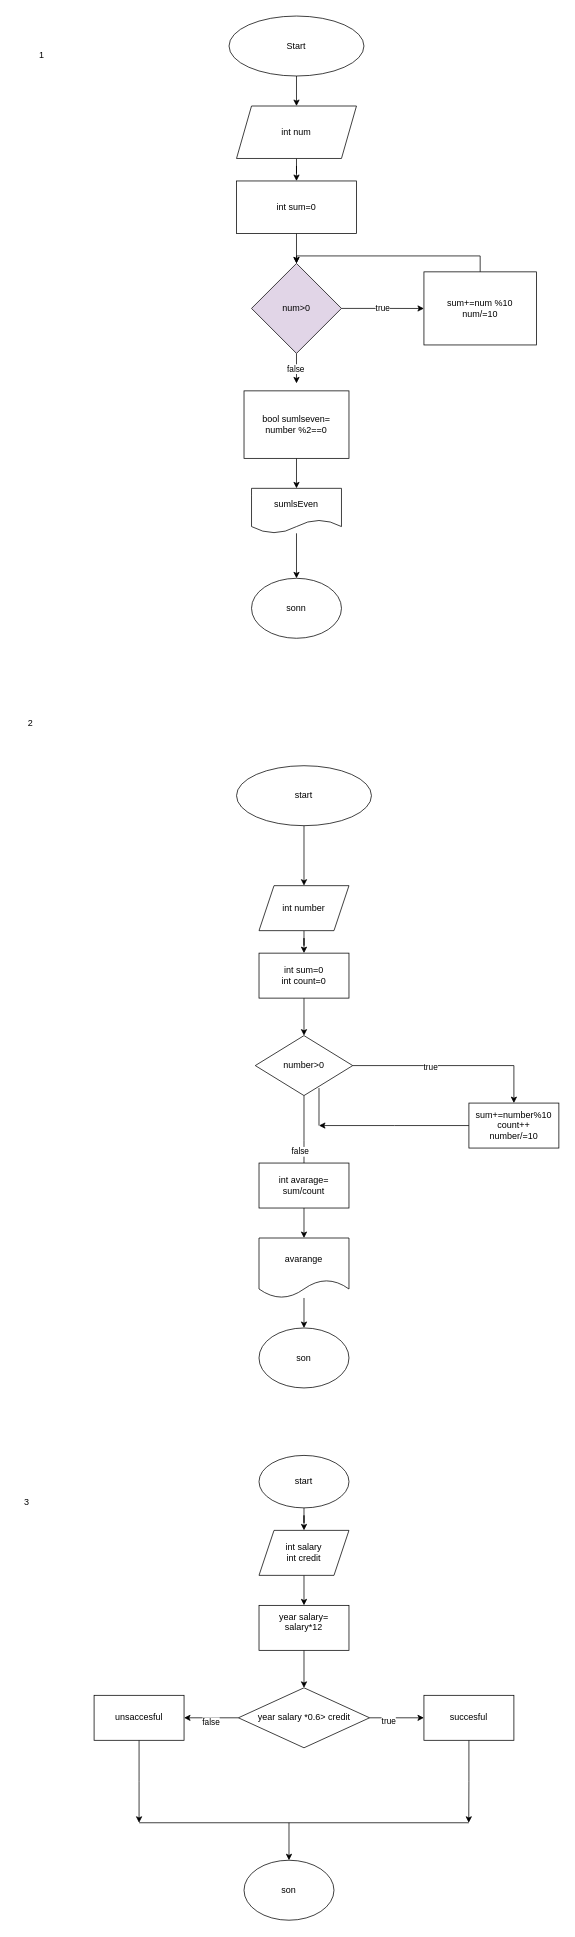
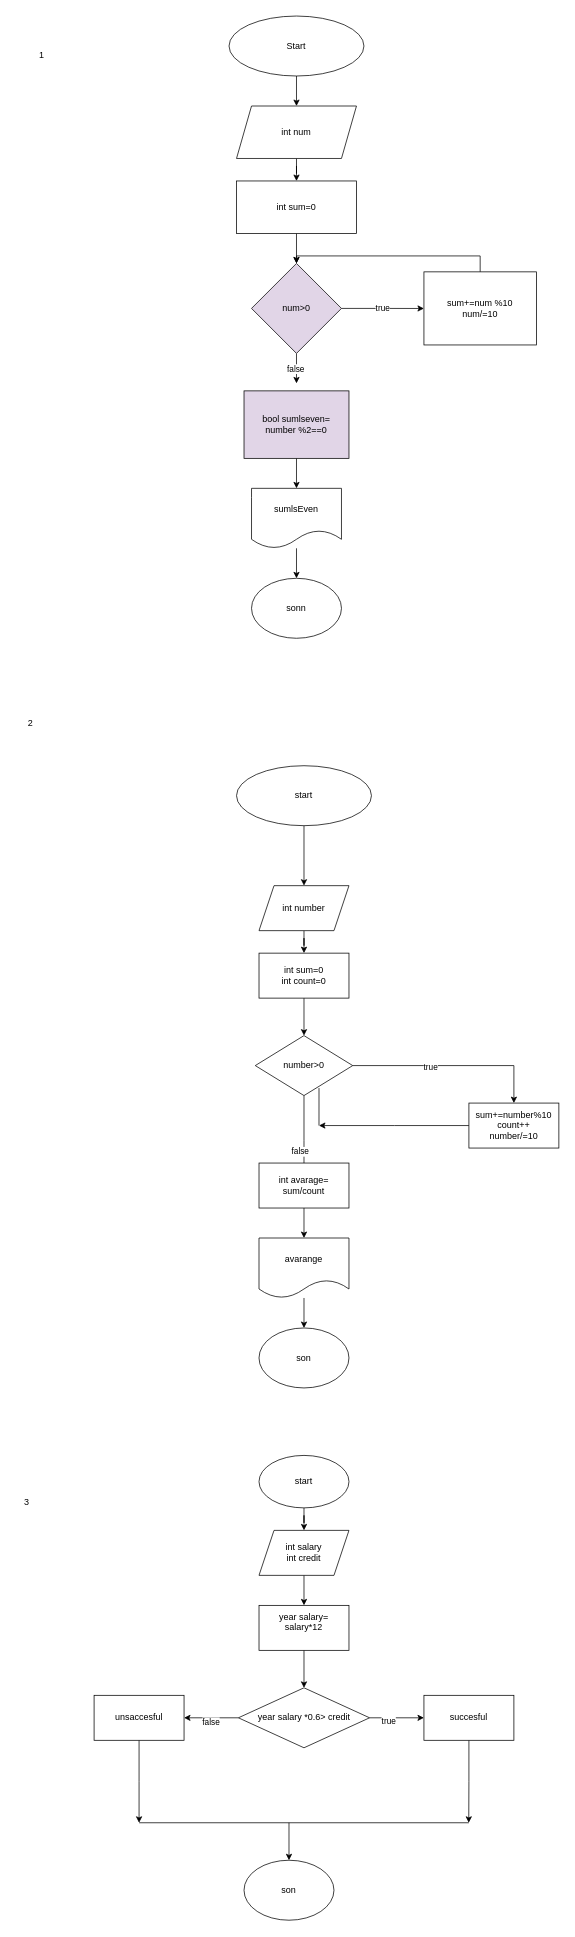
(297, 424) -> (297, 424)
(297, 510) -> (297, 518)
